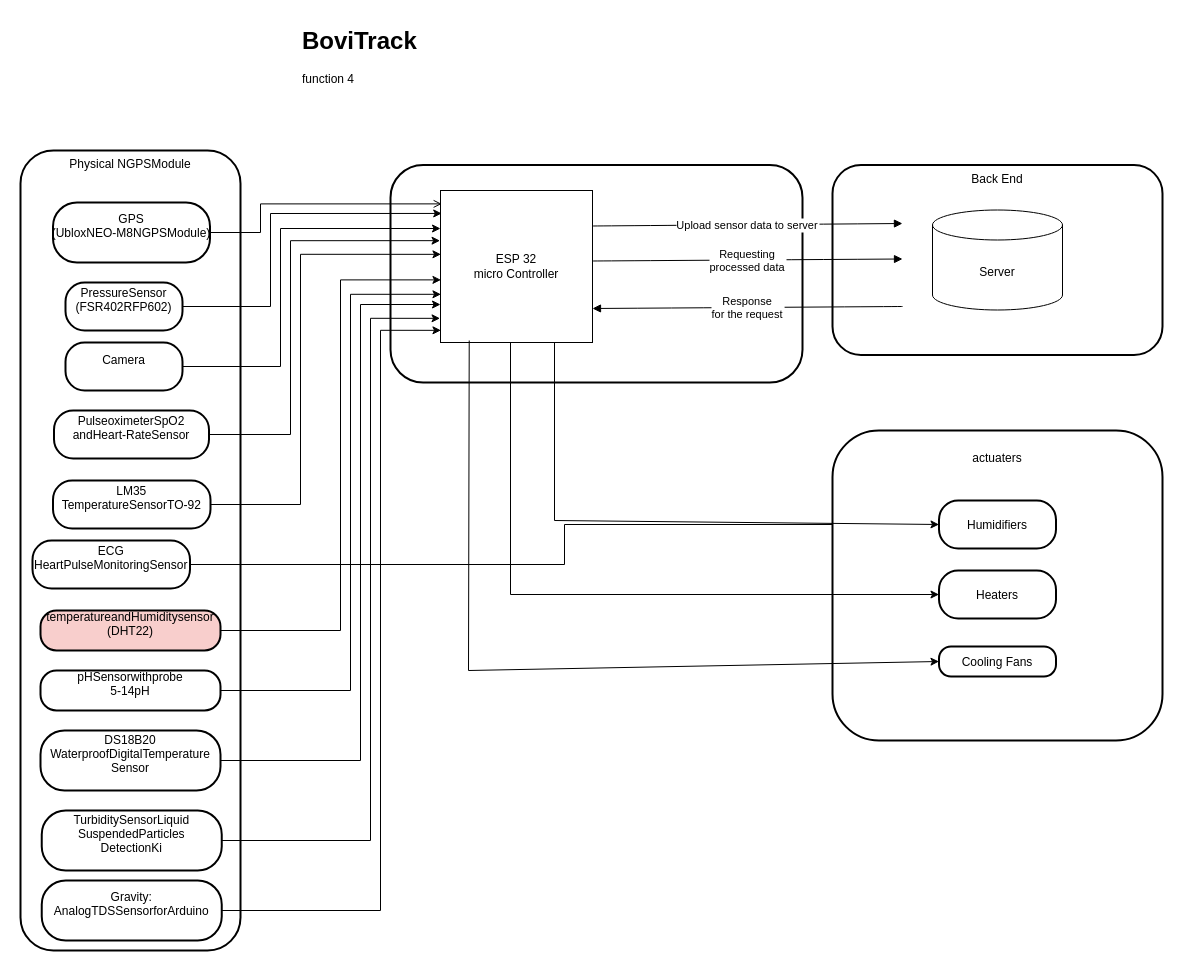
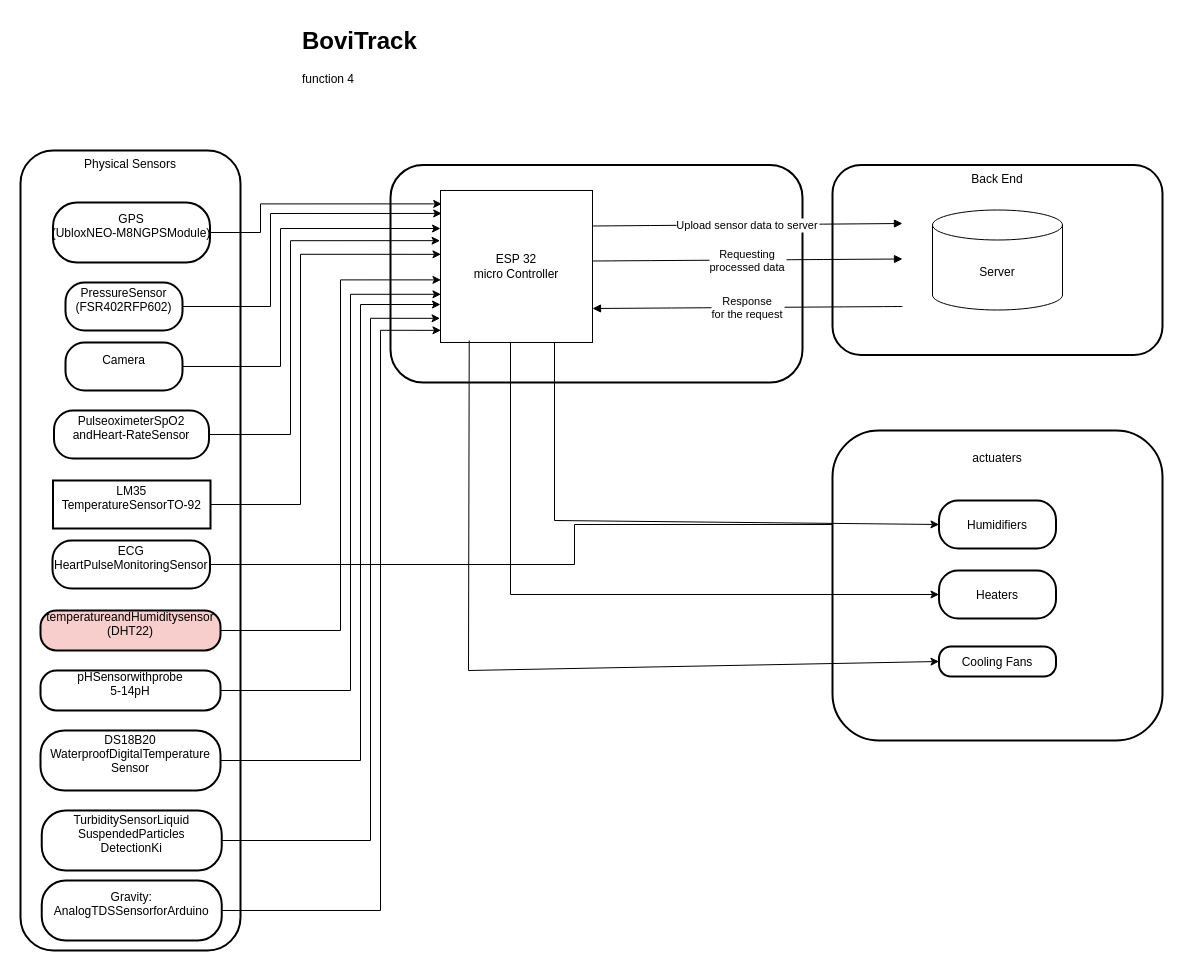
(131, 165) -> (131, 165)
(435, 204) -> (433, 204)
(132, 505) -> (132, 505)
(111, 565) -> (131, 565)
